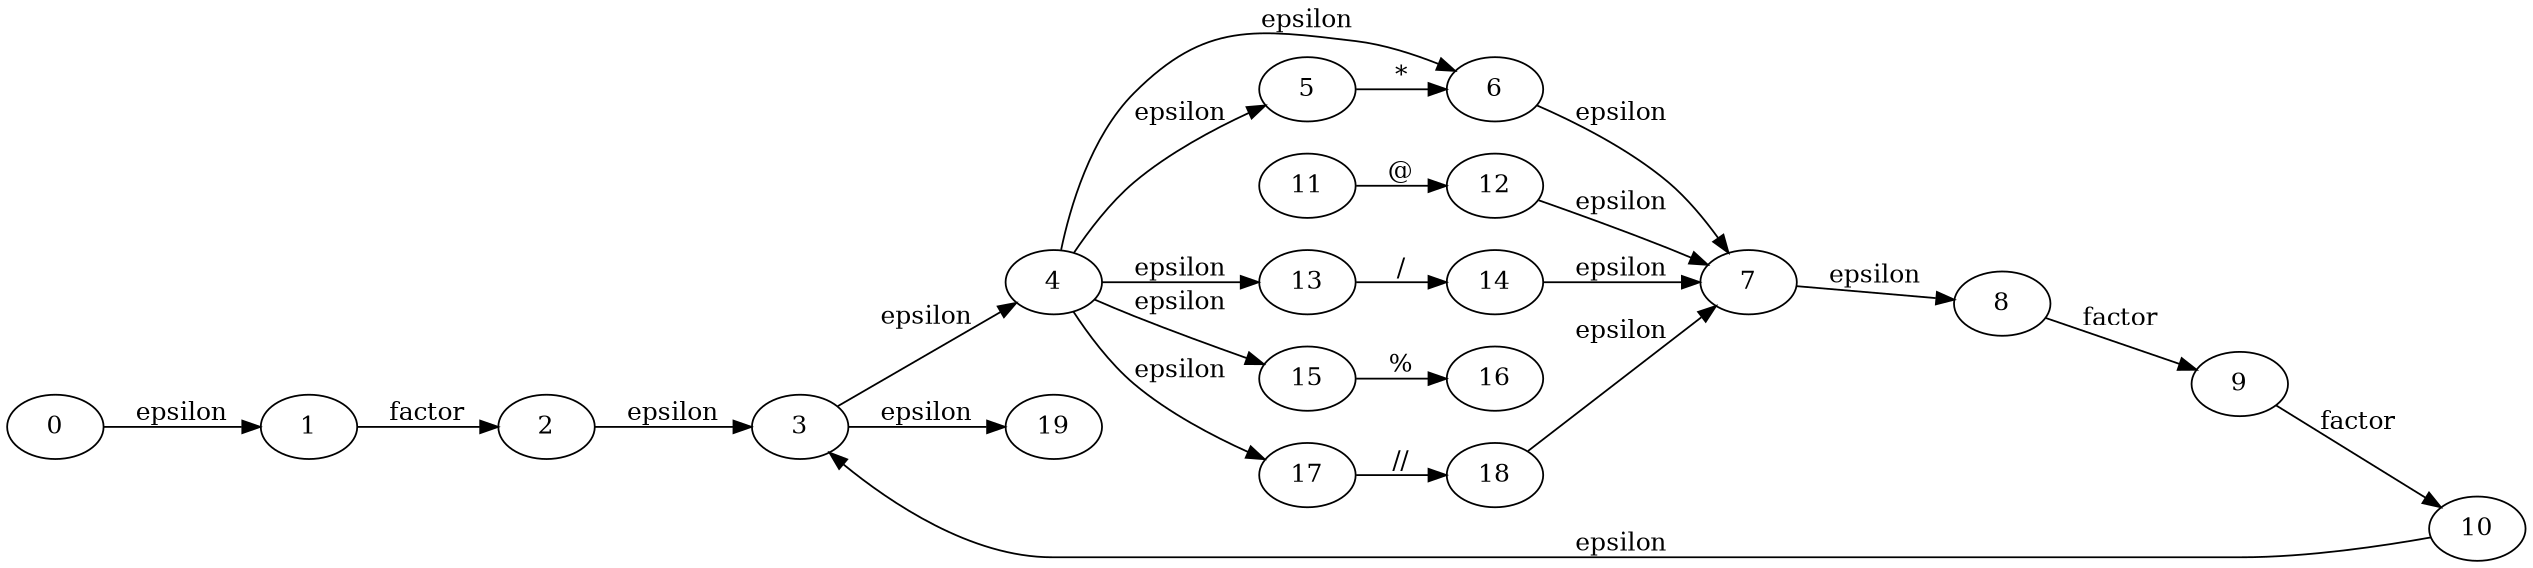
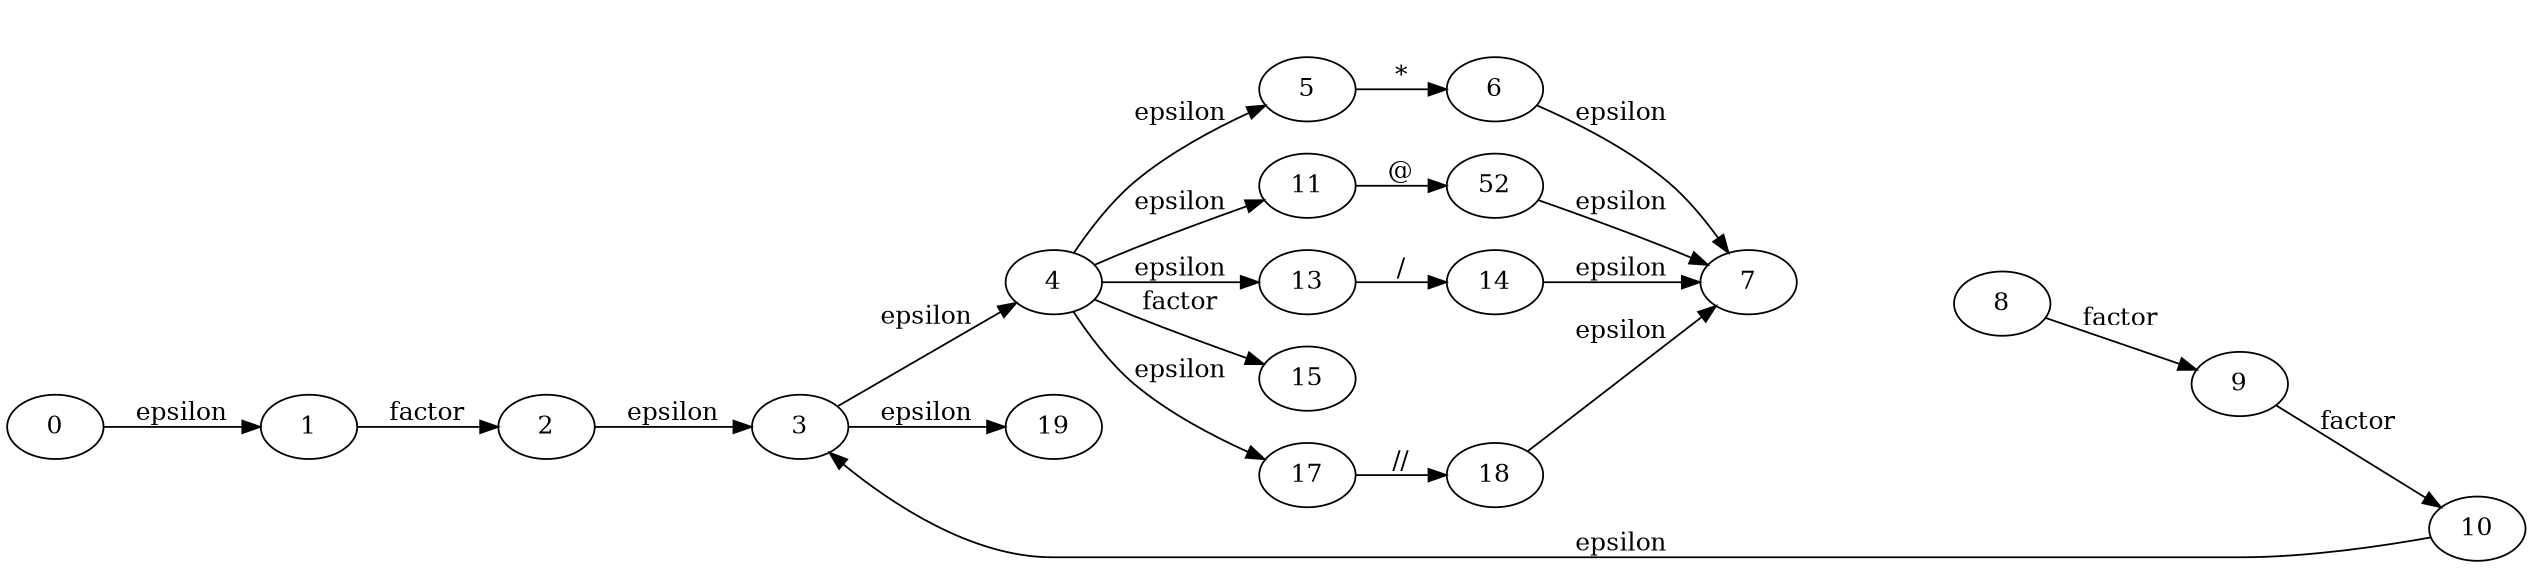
(1194, 49) -> (1170, 234)
(1495, 186) -> (1495, 186)
(1866, 292) -> none
(1181, 303) -> (1181, 303)
(1495, 379) -> none
